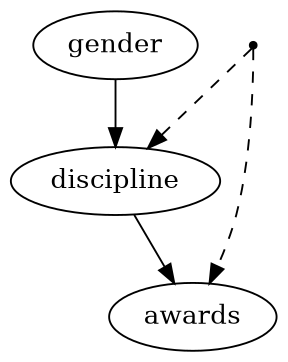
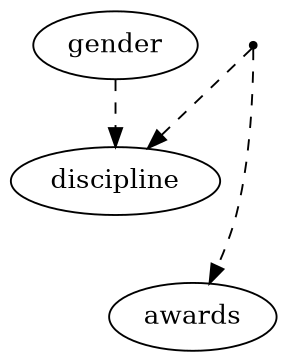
(116, 104) -> (116, 104)
(149, 241) -> none
